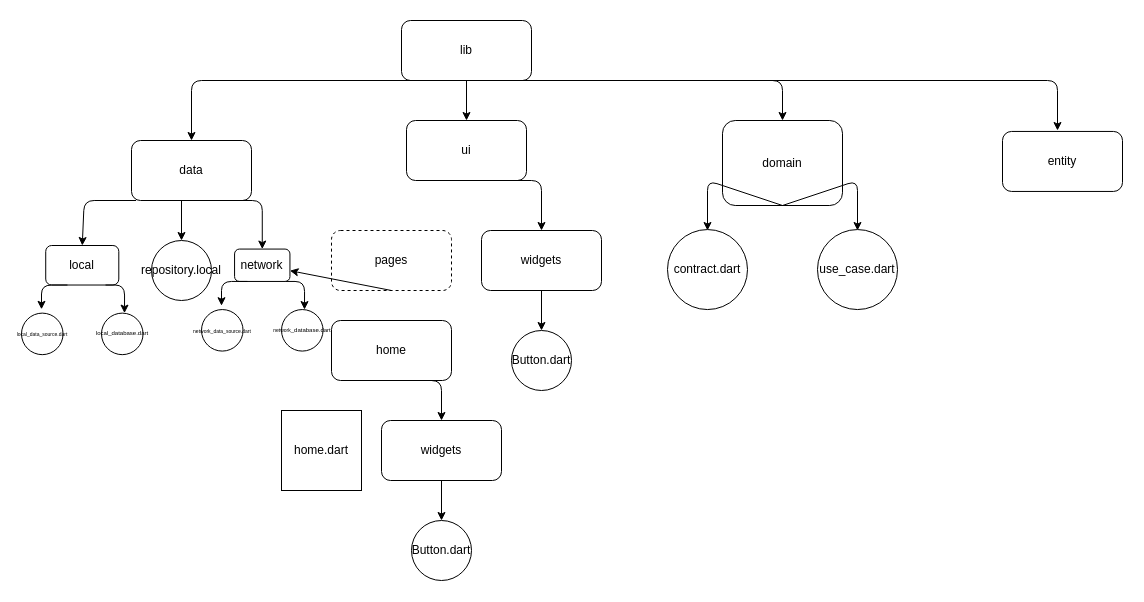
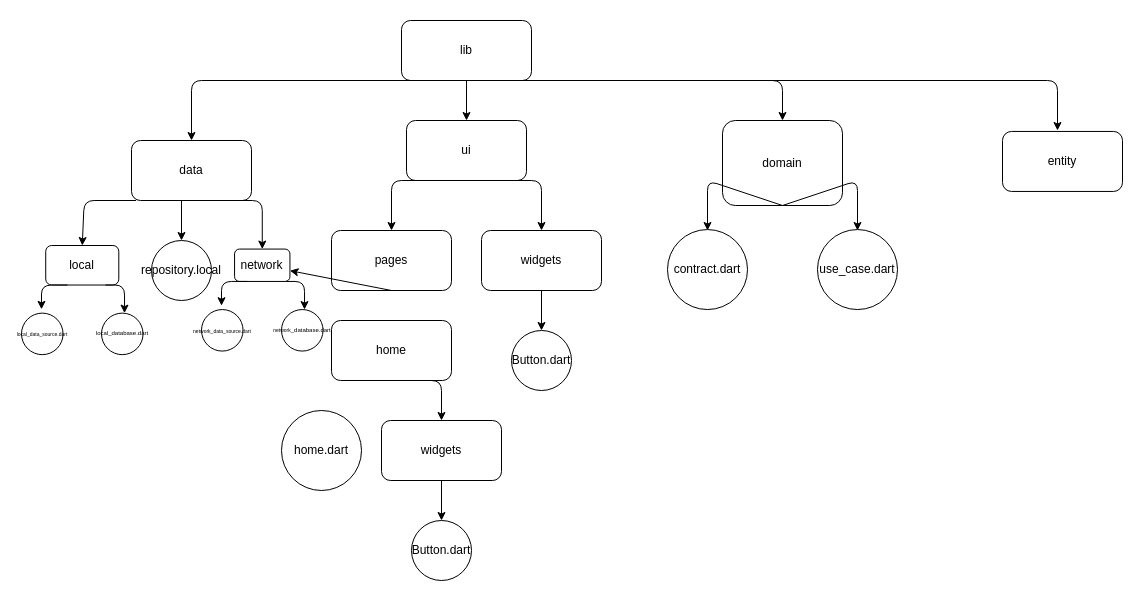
none -> (392, 196)
(392, 261) -> (392, 261)
(322, 451) -> (322, 451)
